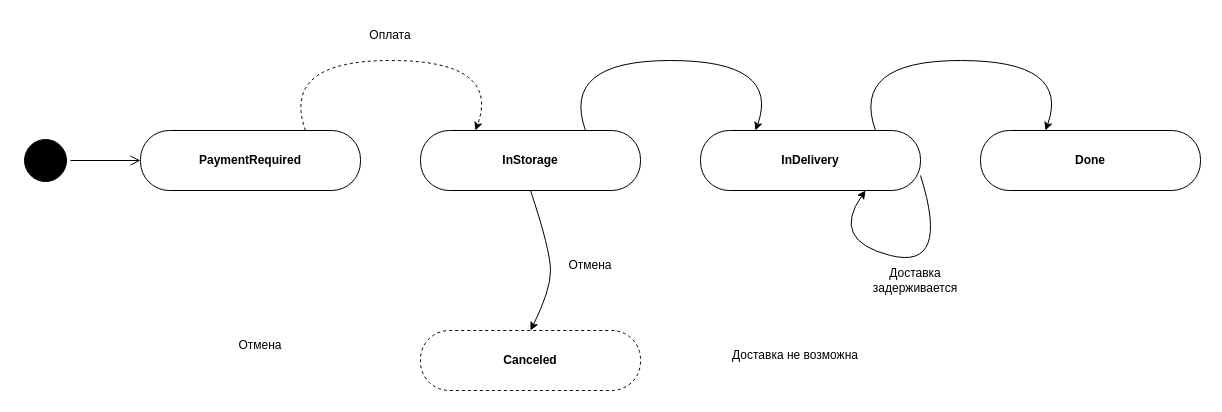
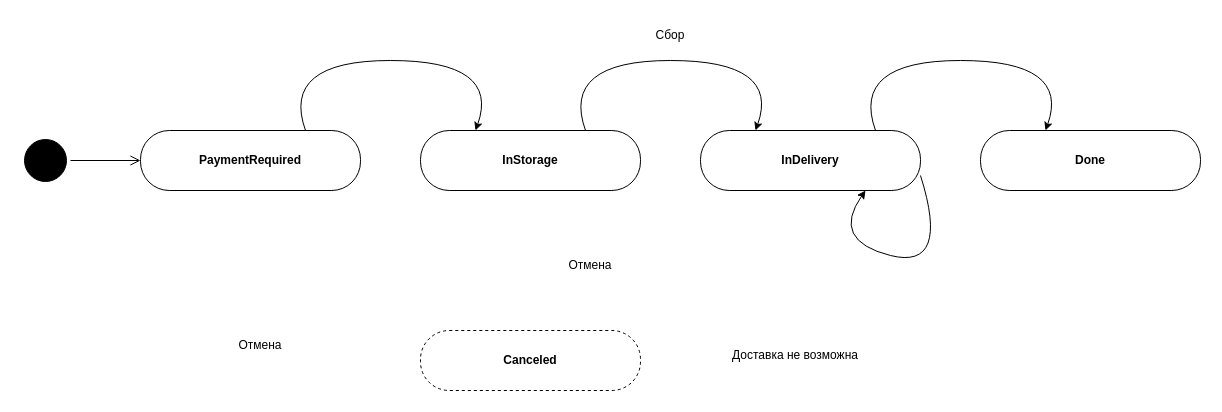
(391, 36) -> none
none -> (671, 36)
(389, 61) -> (389, 61)
(549, 257) -> none
(916, 281) -> none
